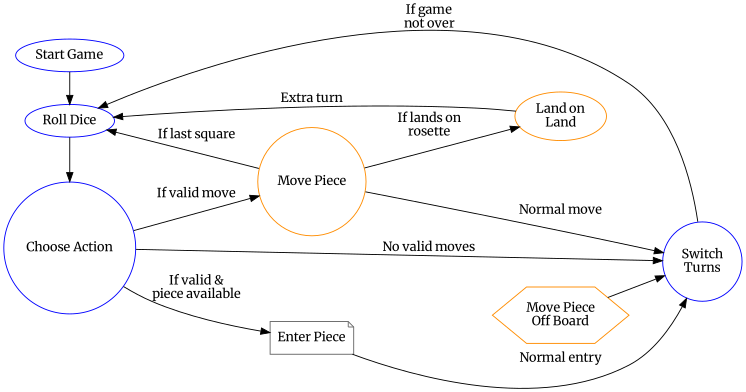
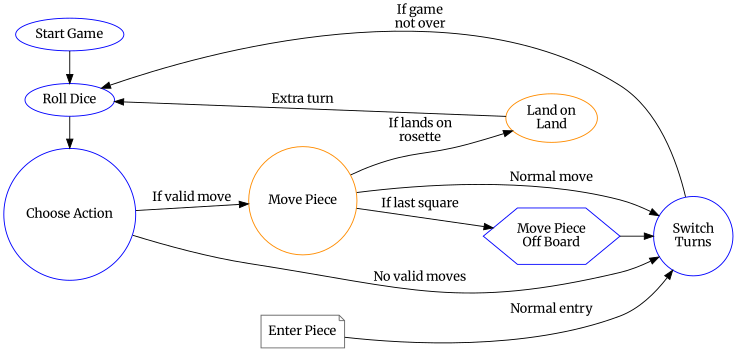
(187, 150) -> (420, 217)
(190, 315) -> none
(561, 315) -> (552, 236)
